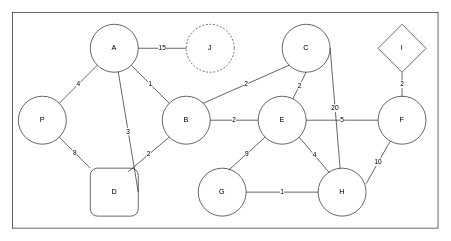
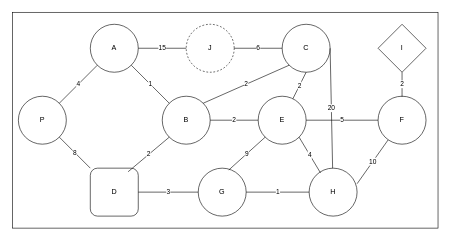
none -> (258, 48)
(128, 132) -> (168, 192)
(342, 192) -> (333, 192)
